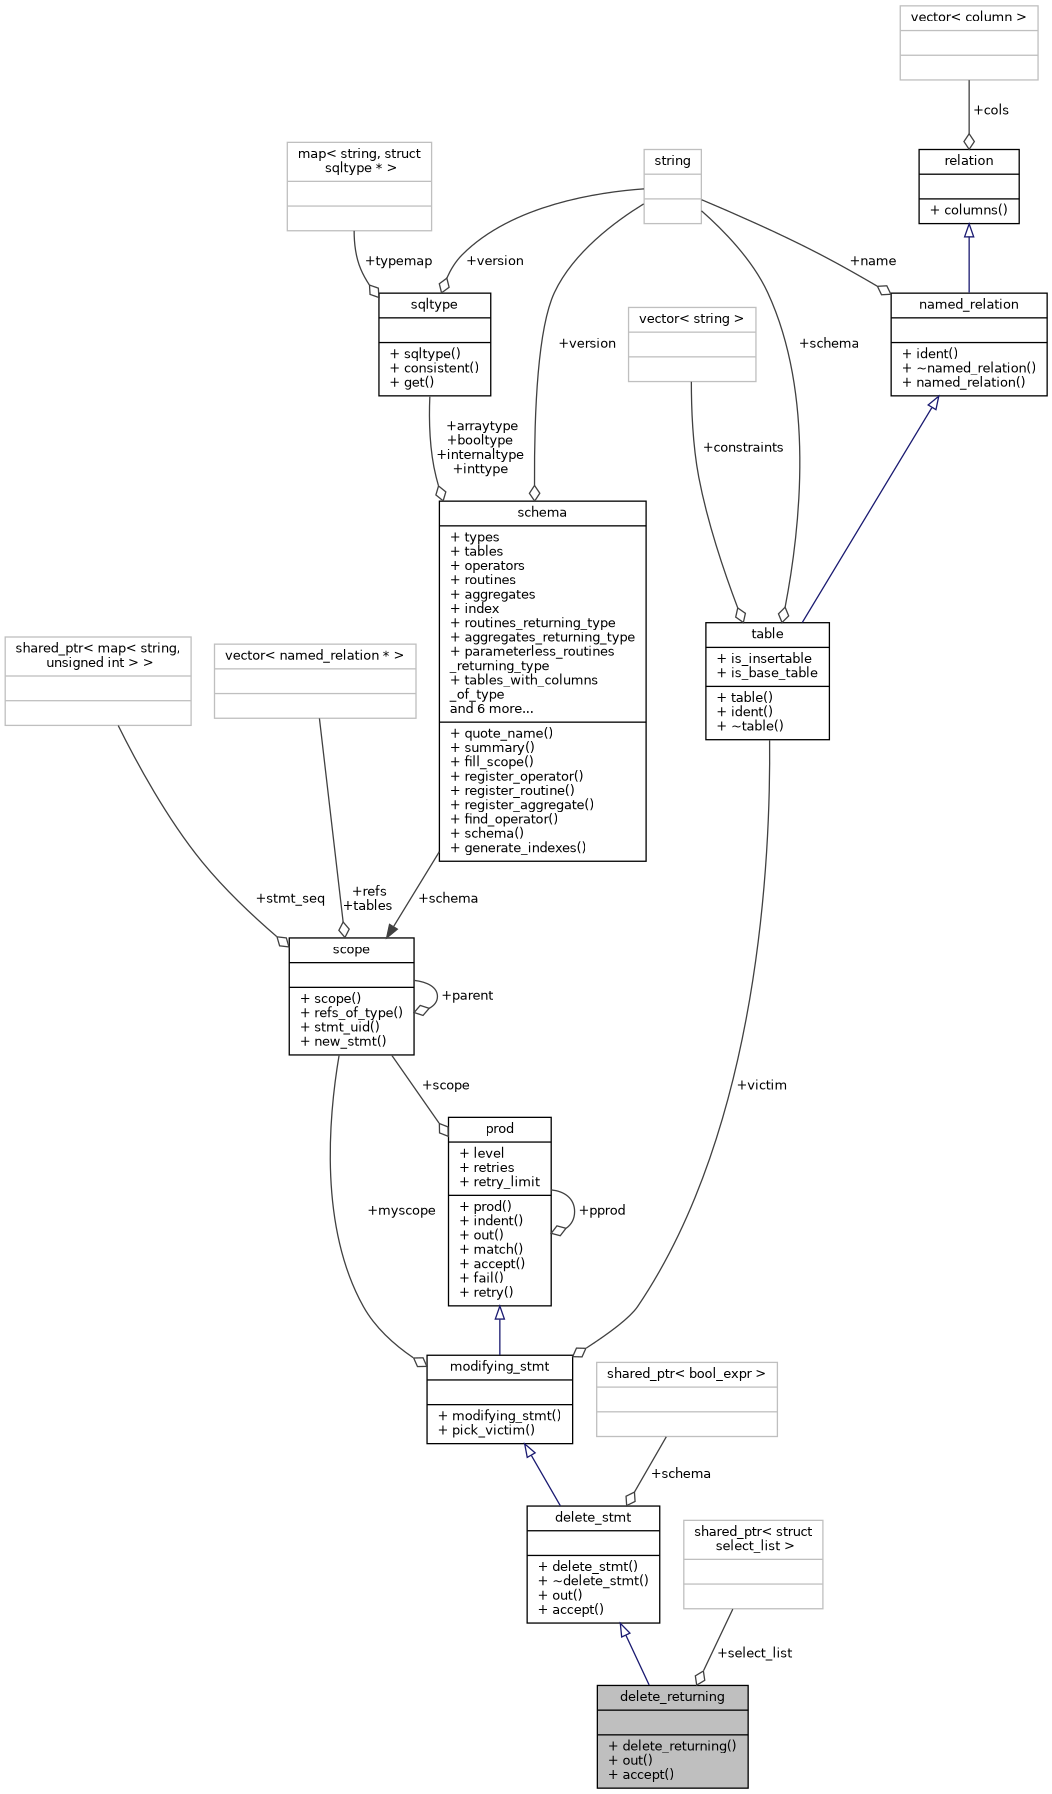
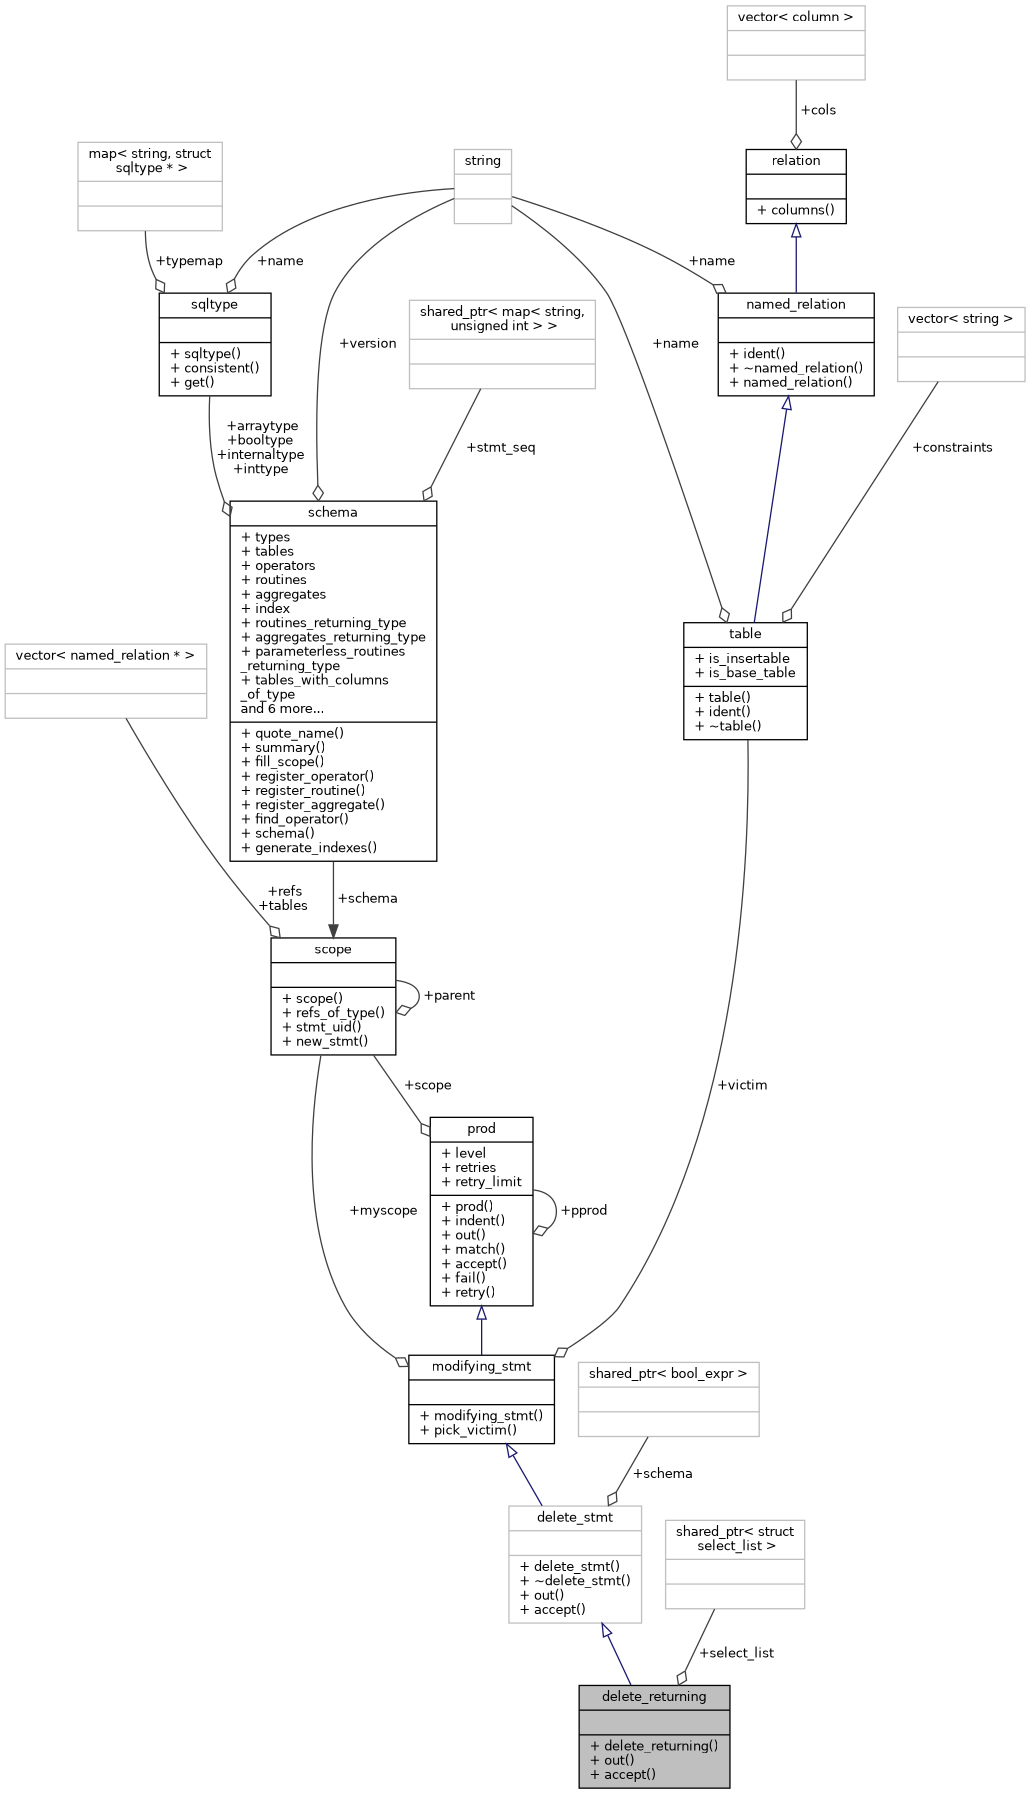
(493, 262) -> (279, 262)
(827, 344) -> (674, 344)
(186, 840) -> (456, 438)
(593, 1565) -> (575, 1565)
